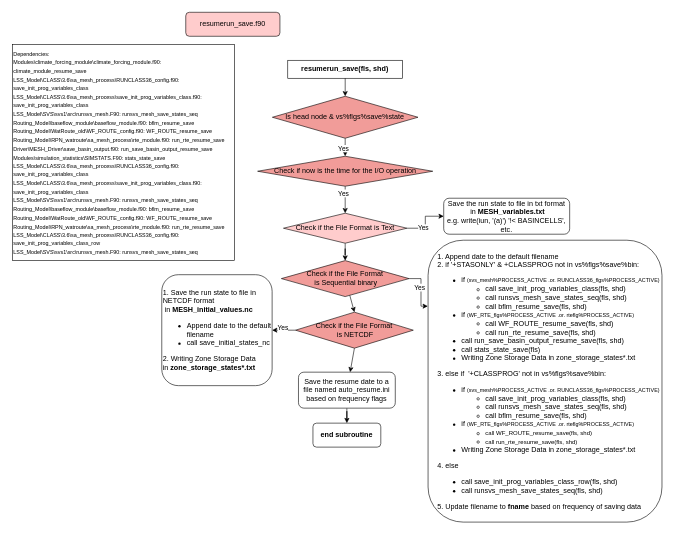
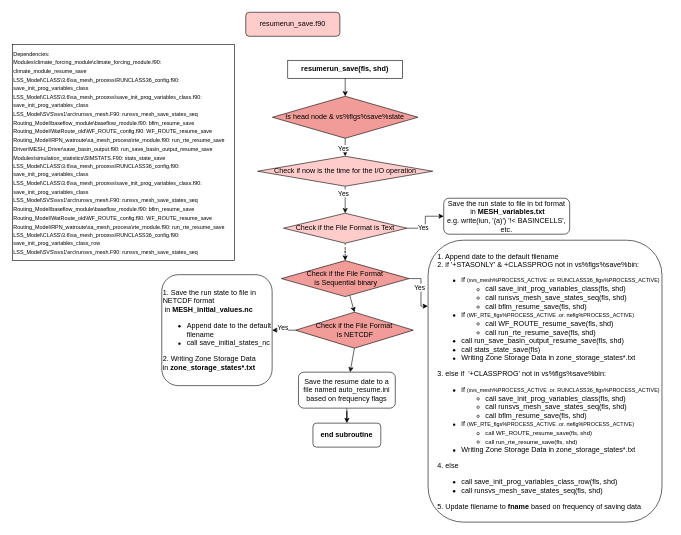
(233, 24) -> (293, 24)
(345, 171) -> (345, 171)
(345, 255) -> (345, 255)
